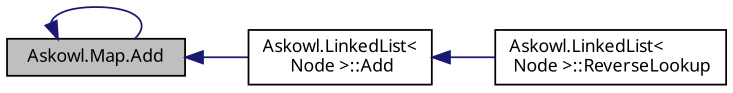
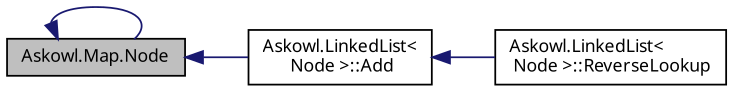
(96, 57) -> (96, 57)
